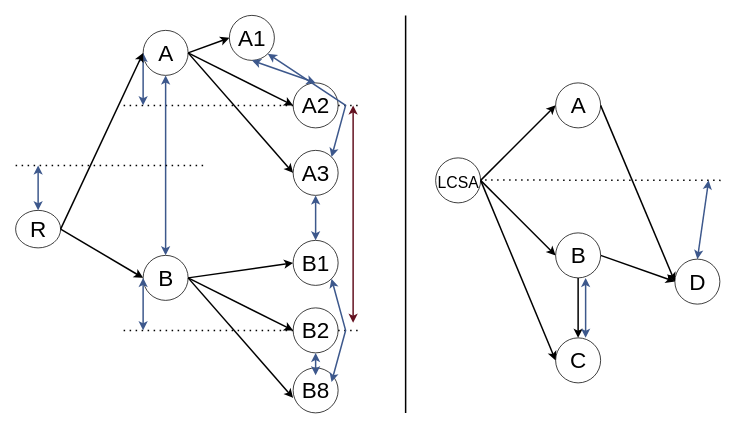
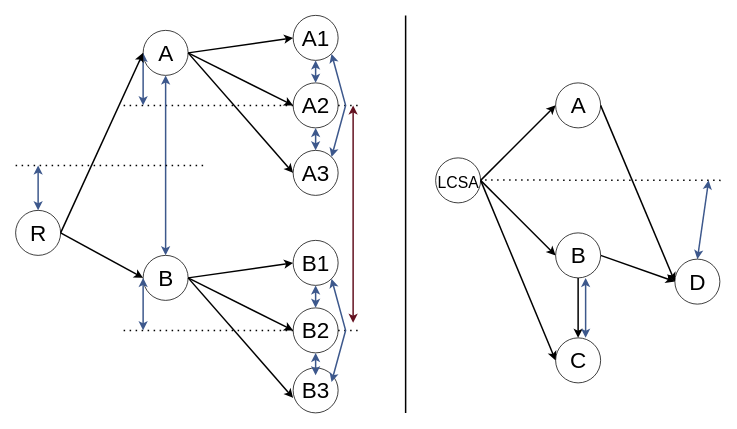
(252, 38) -> (315, 38)
(315, 218) -> (315, 139)
(38, 229) -> (38, 233)
none -> (315, 297)
(316, 390) -> (316, 390)
